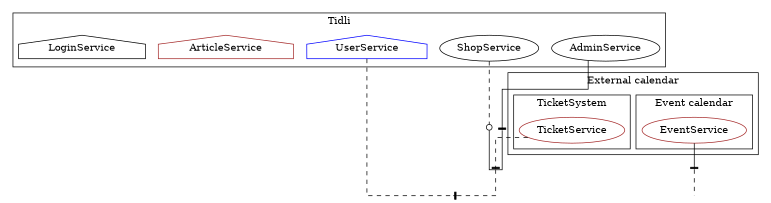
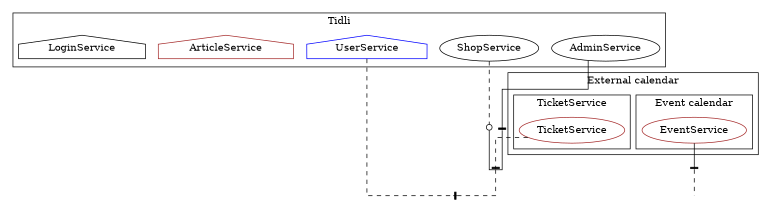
(572, 103) -> (572, 103)
